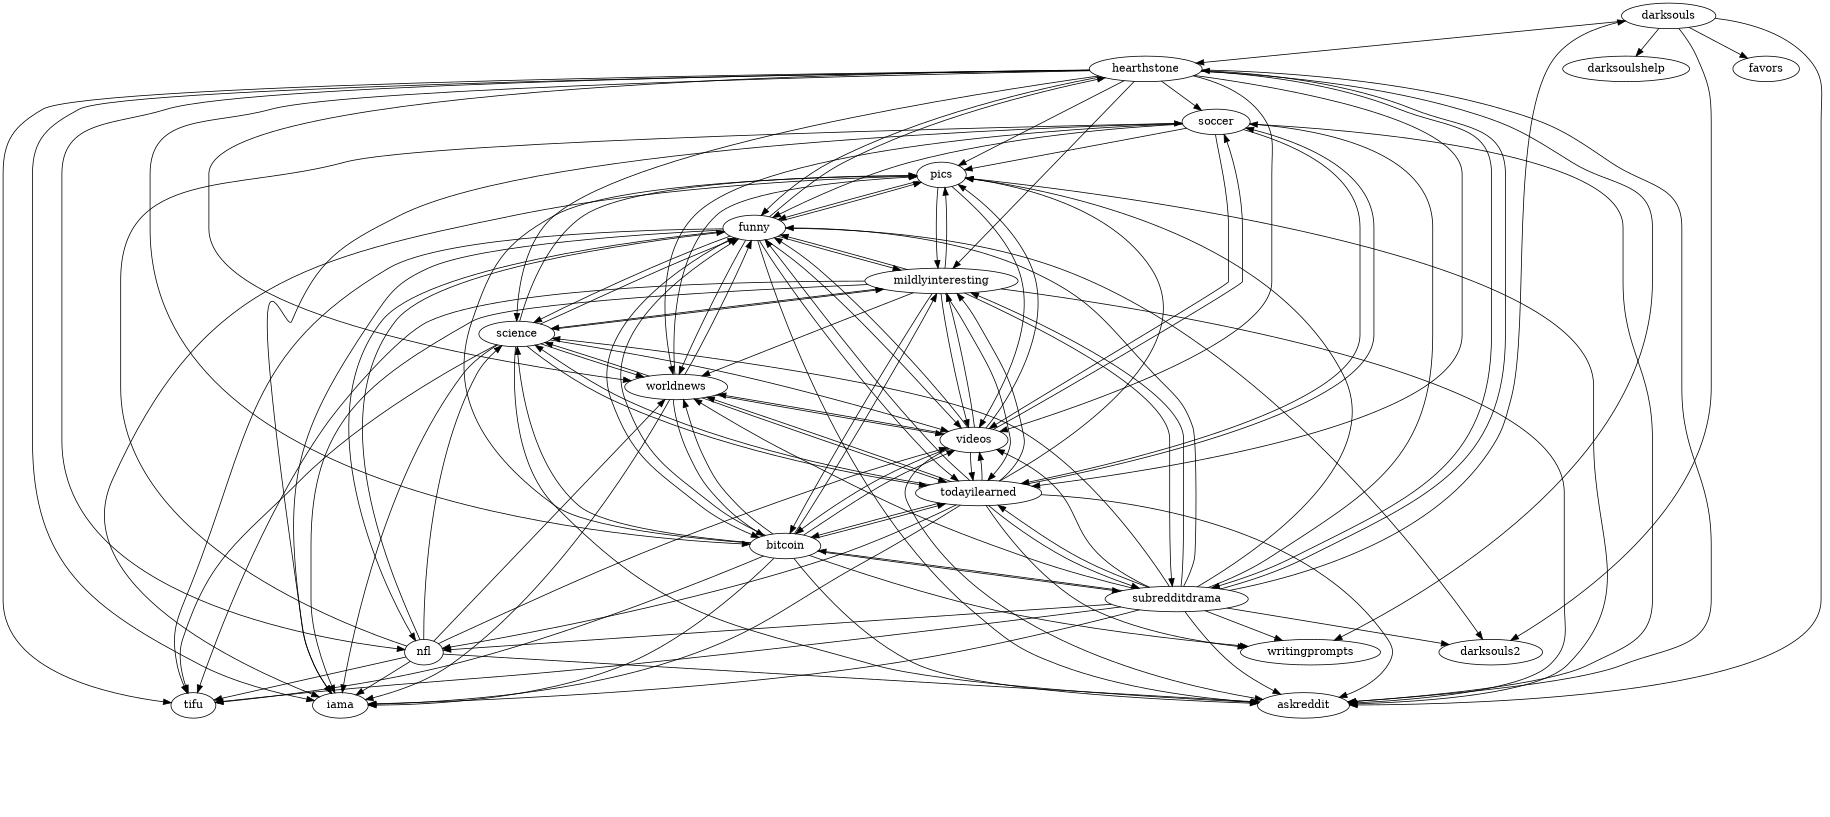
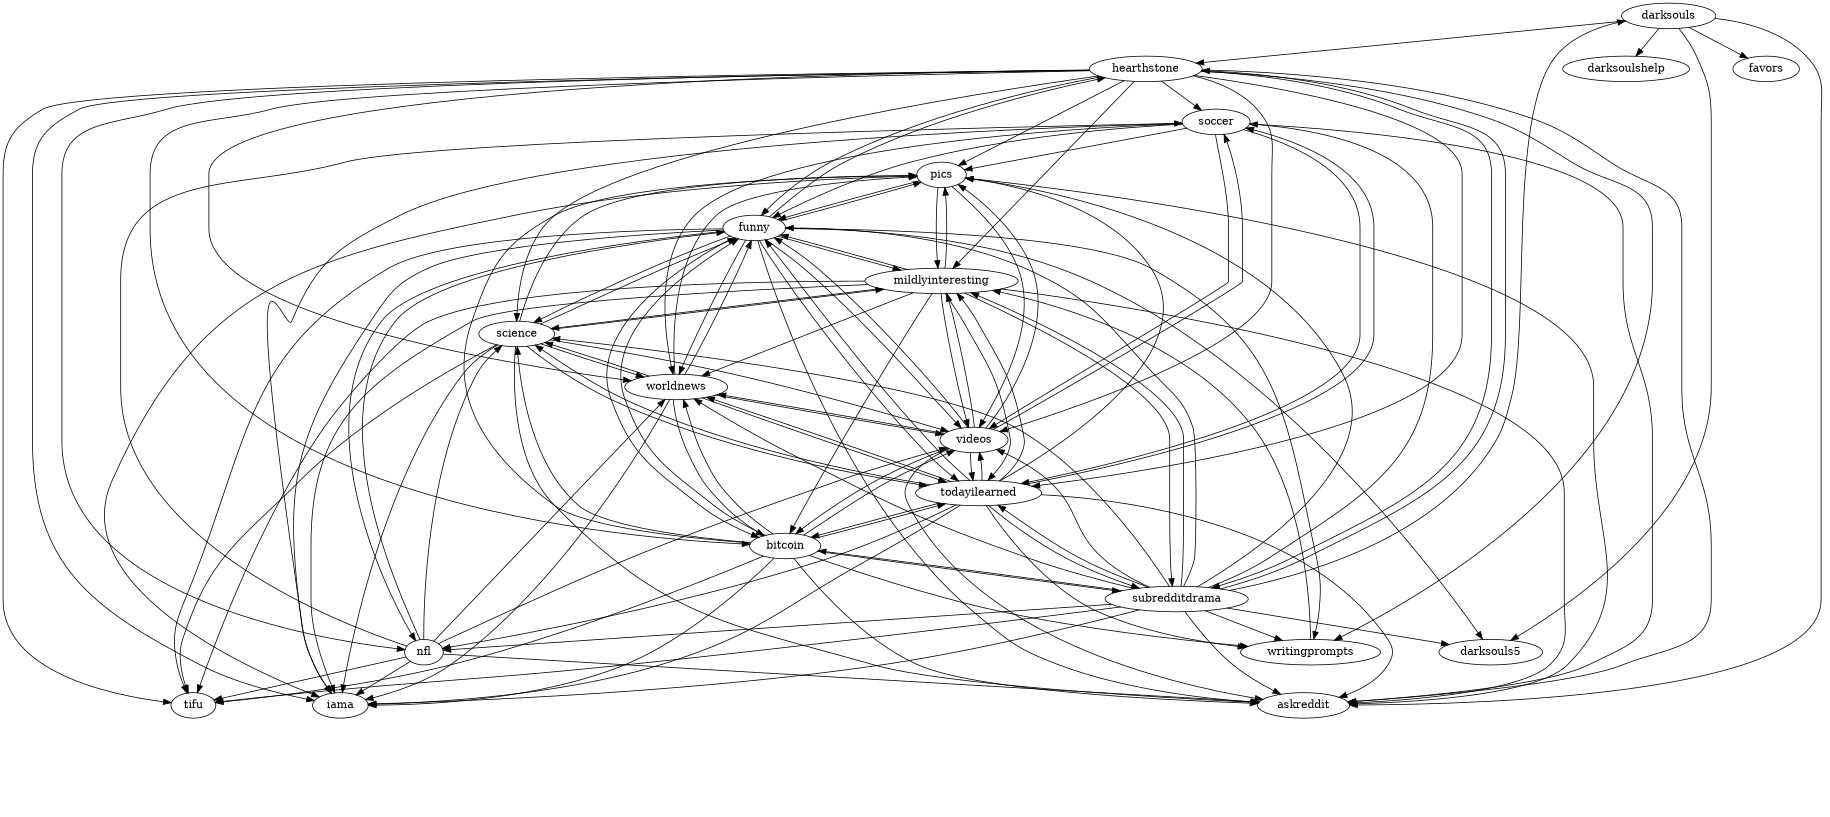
none -> (1174, 283)
(859, 430) -> (1230, 402)
(1491, 652) -> (1491, 652)
